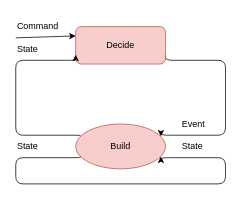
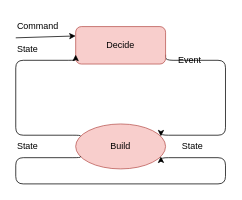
(203, 124) -> (199, 60)
